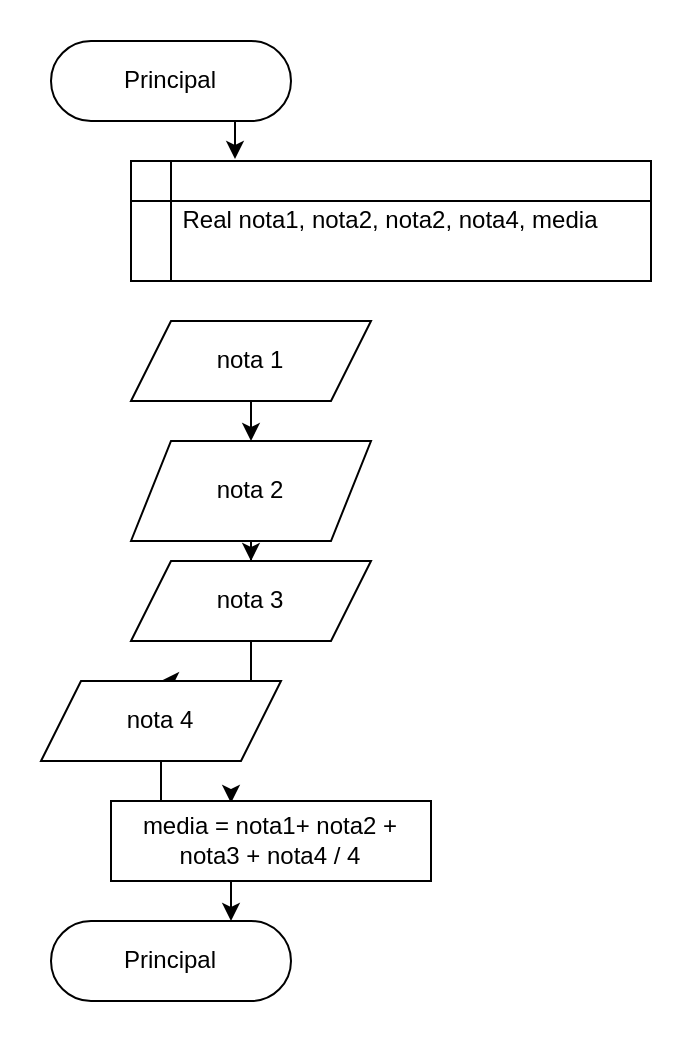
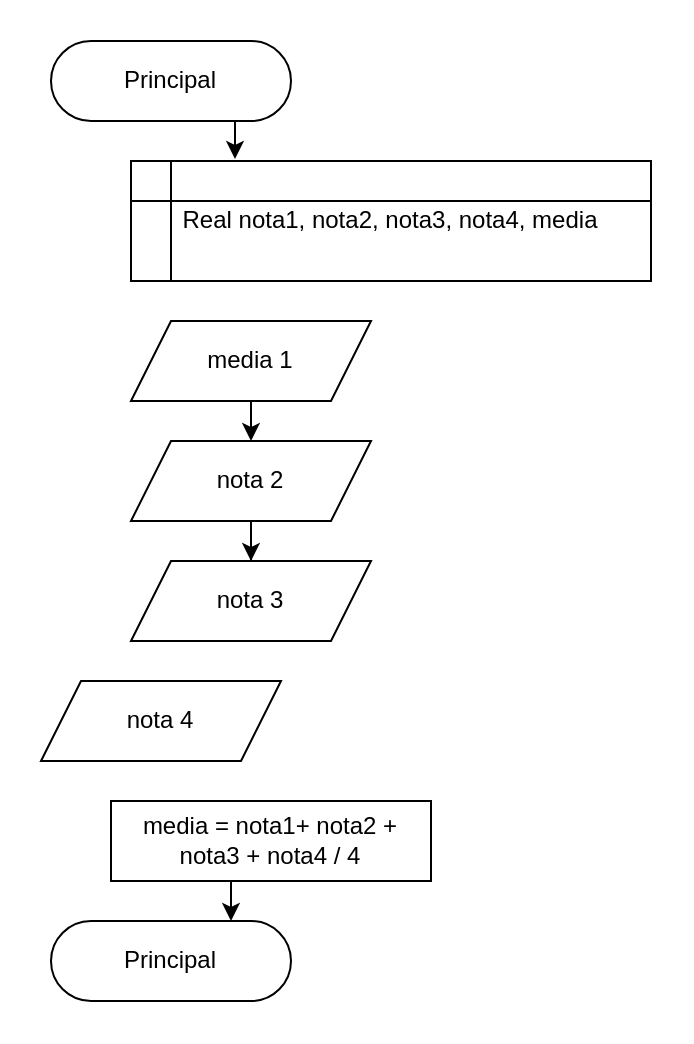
(391, 221) -> (391, 221)
(251, 361) -> (251, 361)
(251, 491) -> (251, 481)
(251, 662) -> none
(161, 782) -> none
